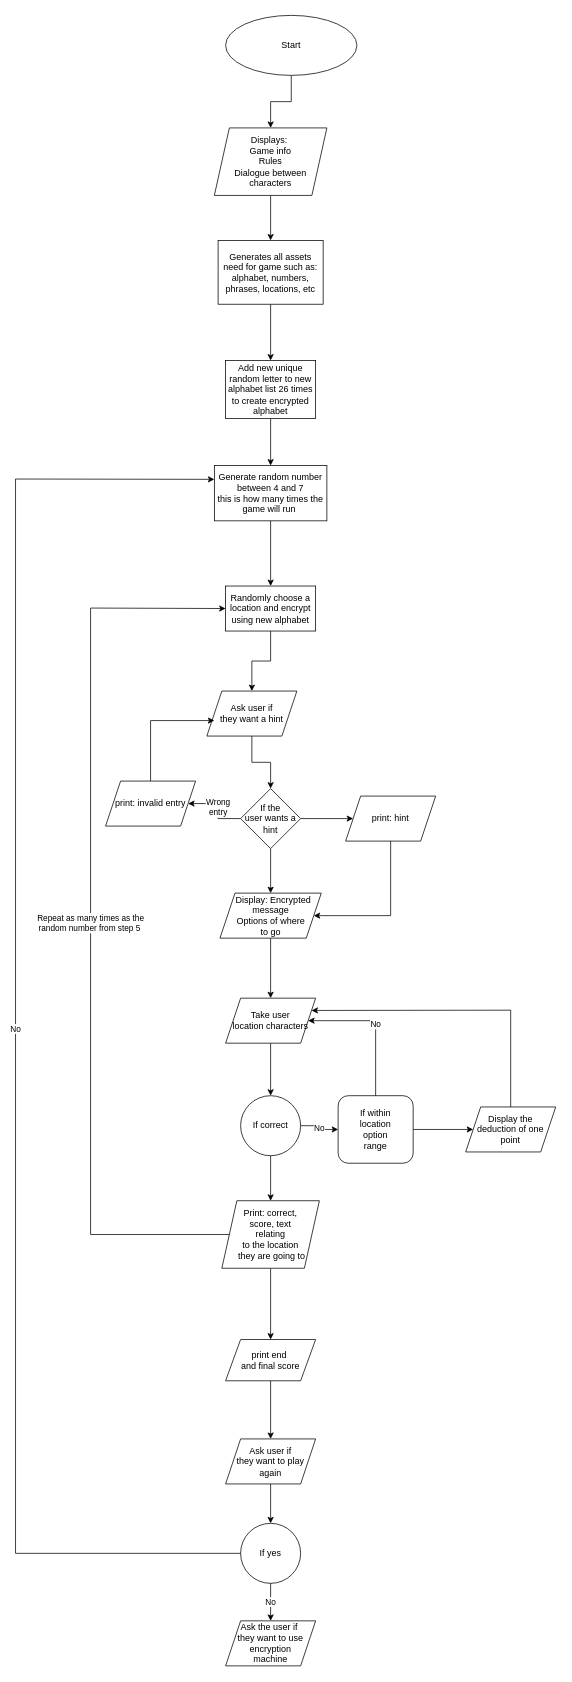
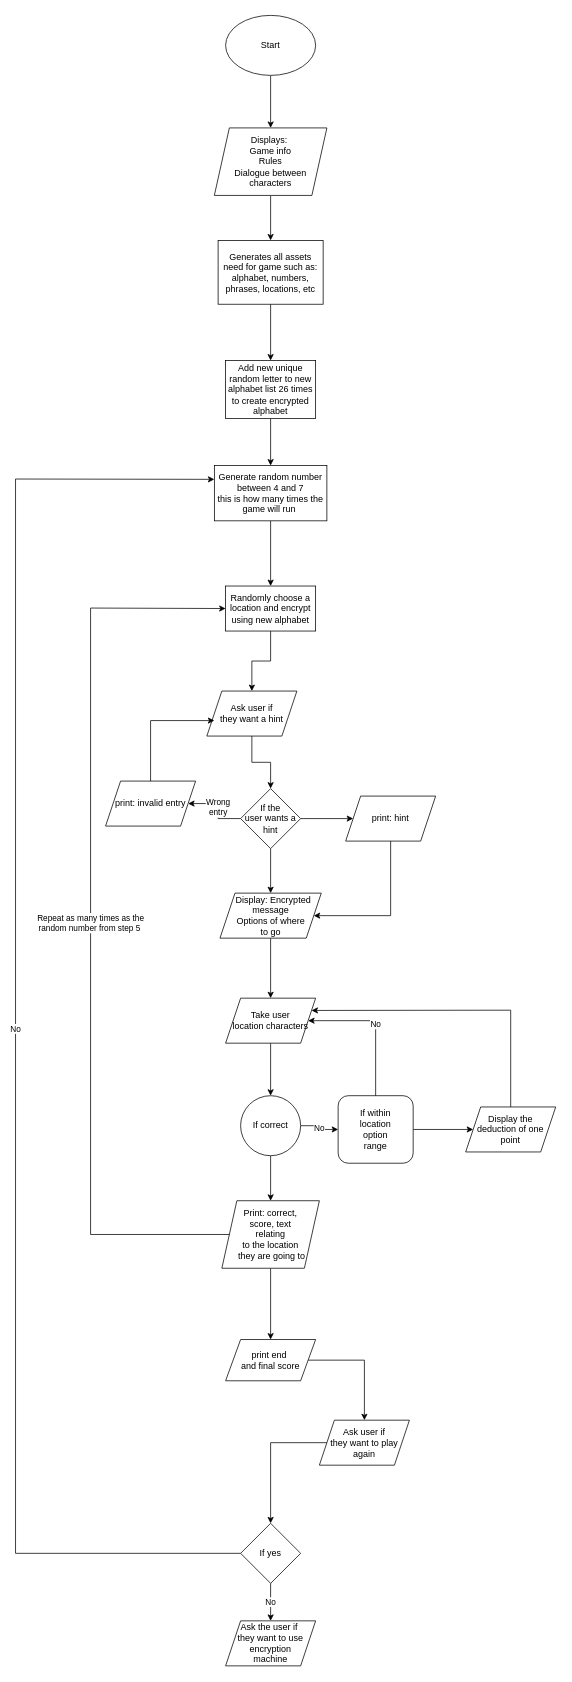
(291, 45) -> (270, 45)
(270, 1461) -> (364, 1442)
(270, 1553) -> (270, 1553)
